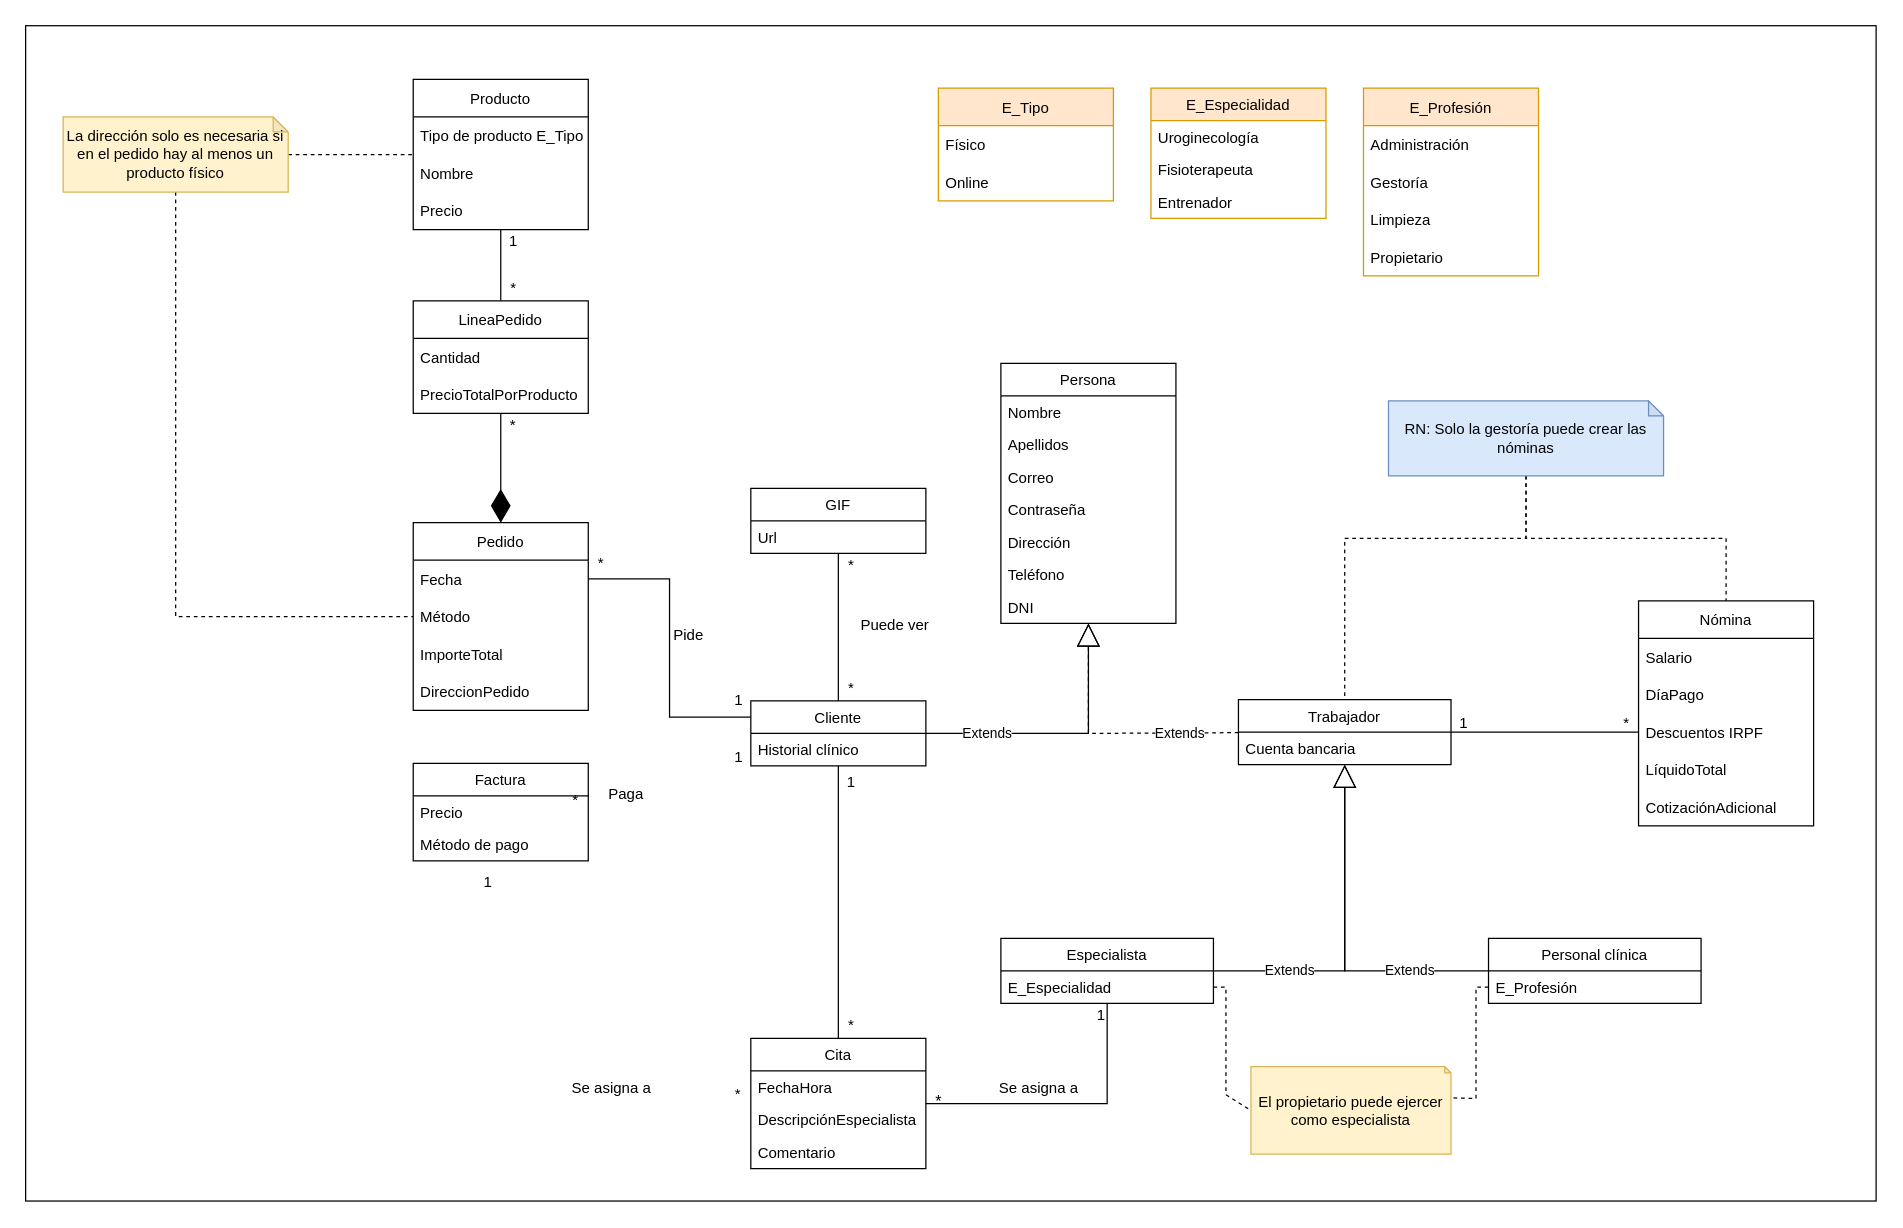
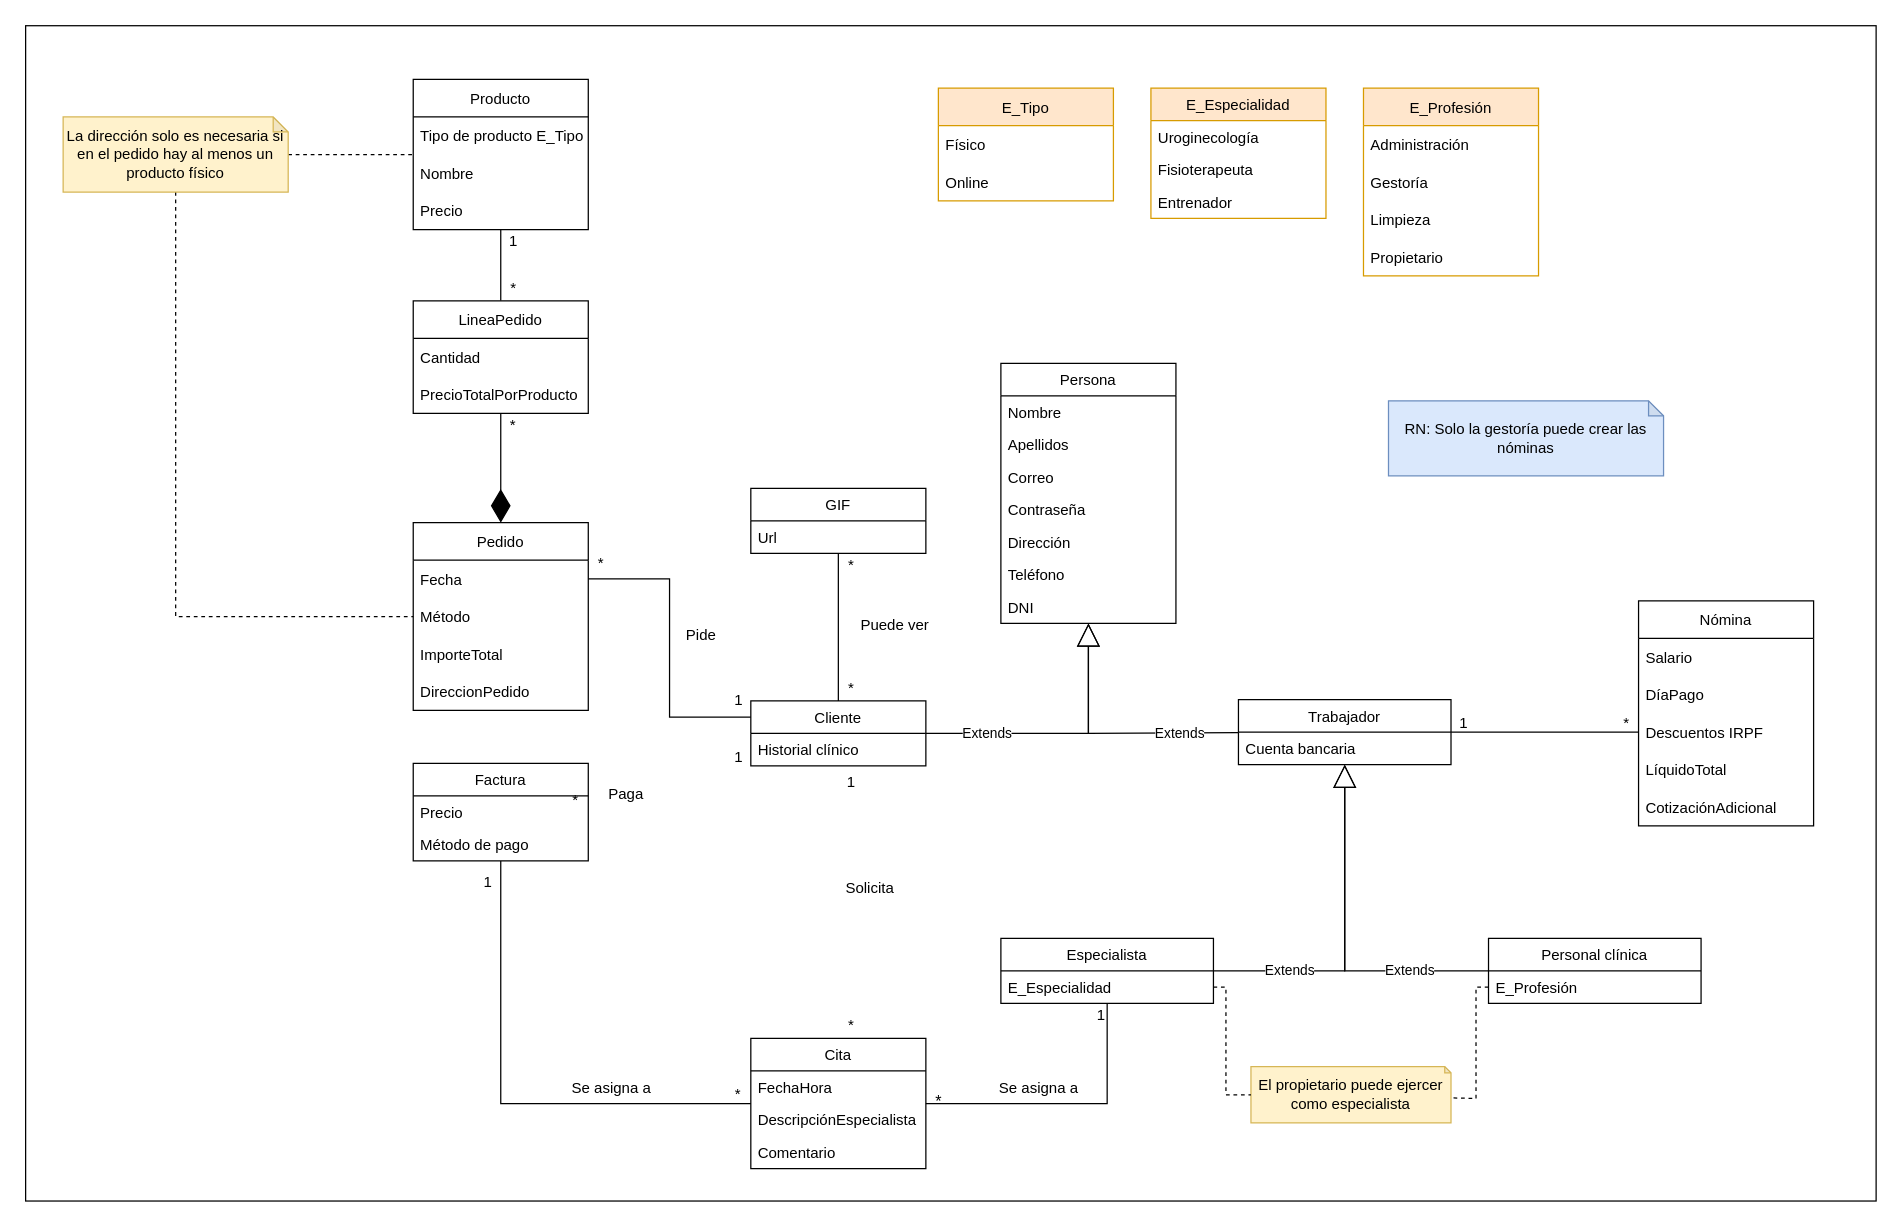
(1354, 538) -> none
(1658, 538) -> none
(688, 636) -> (701, 636)
(1122, 733) -> (1122, 733)
none -> (869, 888)
(838, 901) -> none
none -> (505, 1103)
(1351, 1110) -> (1351, 1094)
